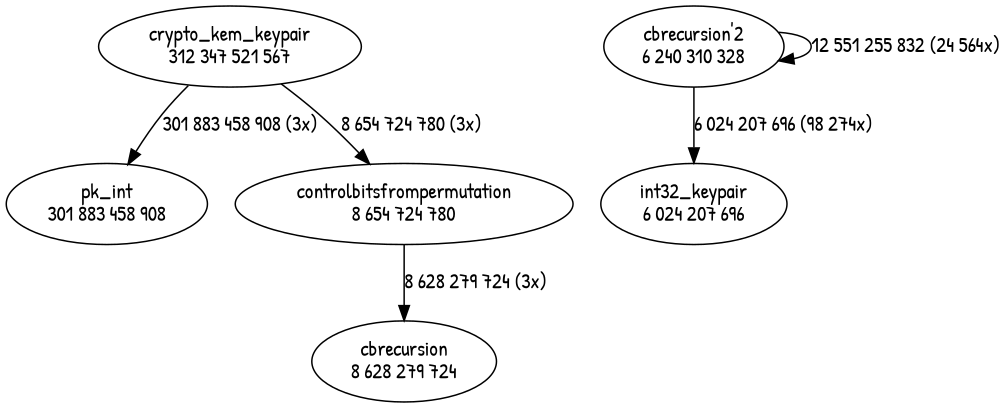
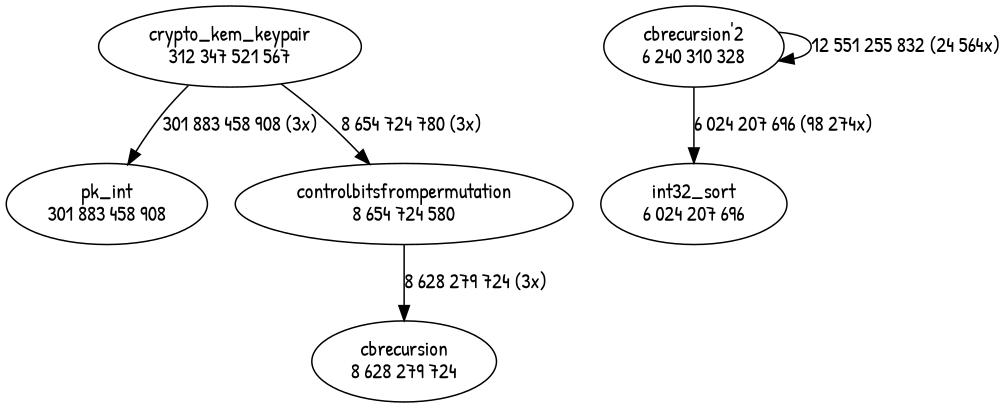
(404, 204) -> (404, 204)
(694, 204) -> (694, 204)
